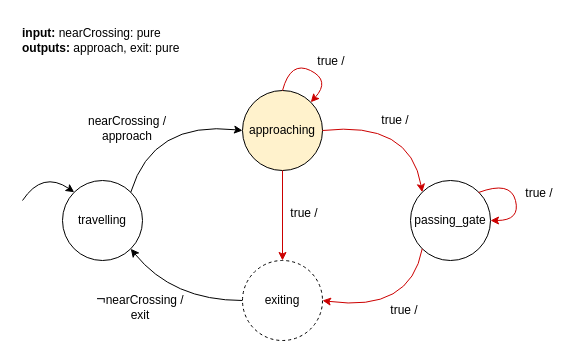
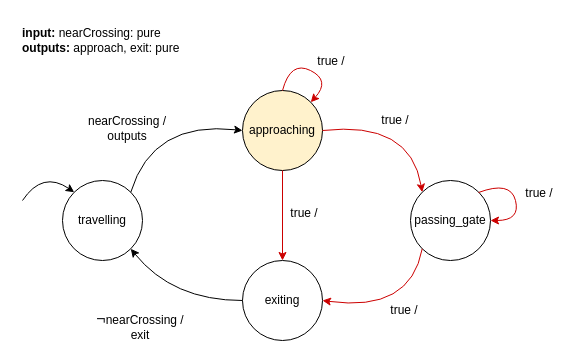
(128, 129) -> (128, 129)
(283, 301) -> (283, 301)
(141, 306) -> (141, 326)
